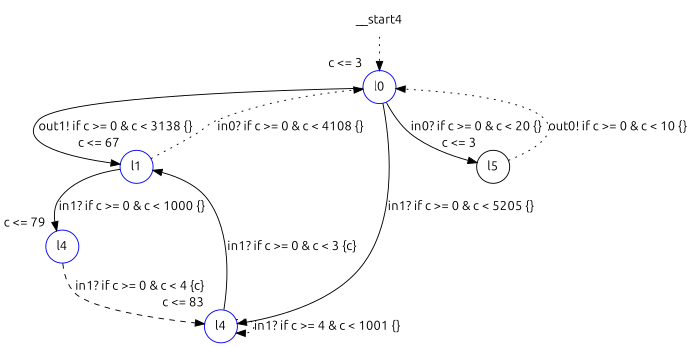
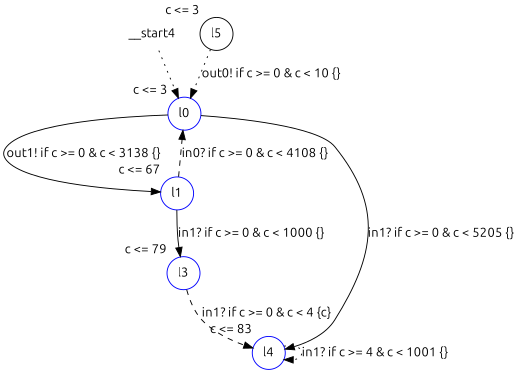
(247, 110) -> (180, 158)
(420, 141) -> none
(221, 226) -> none
(62, 247) -> (184, 273)
